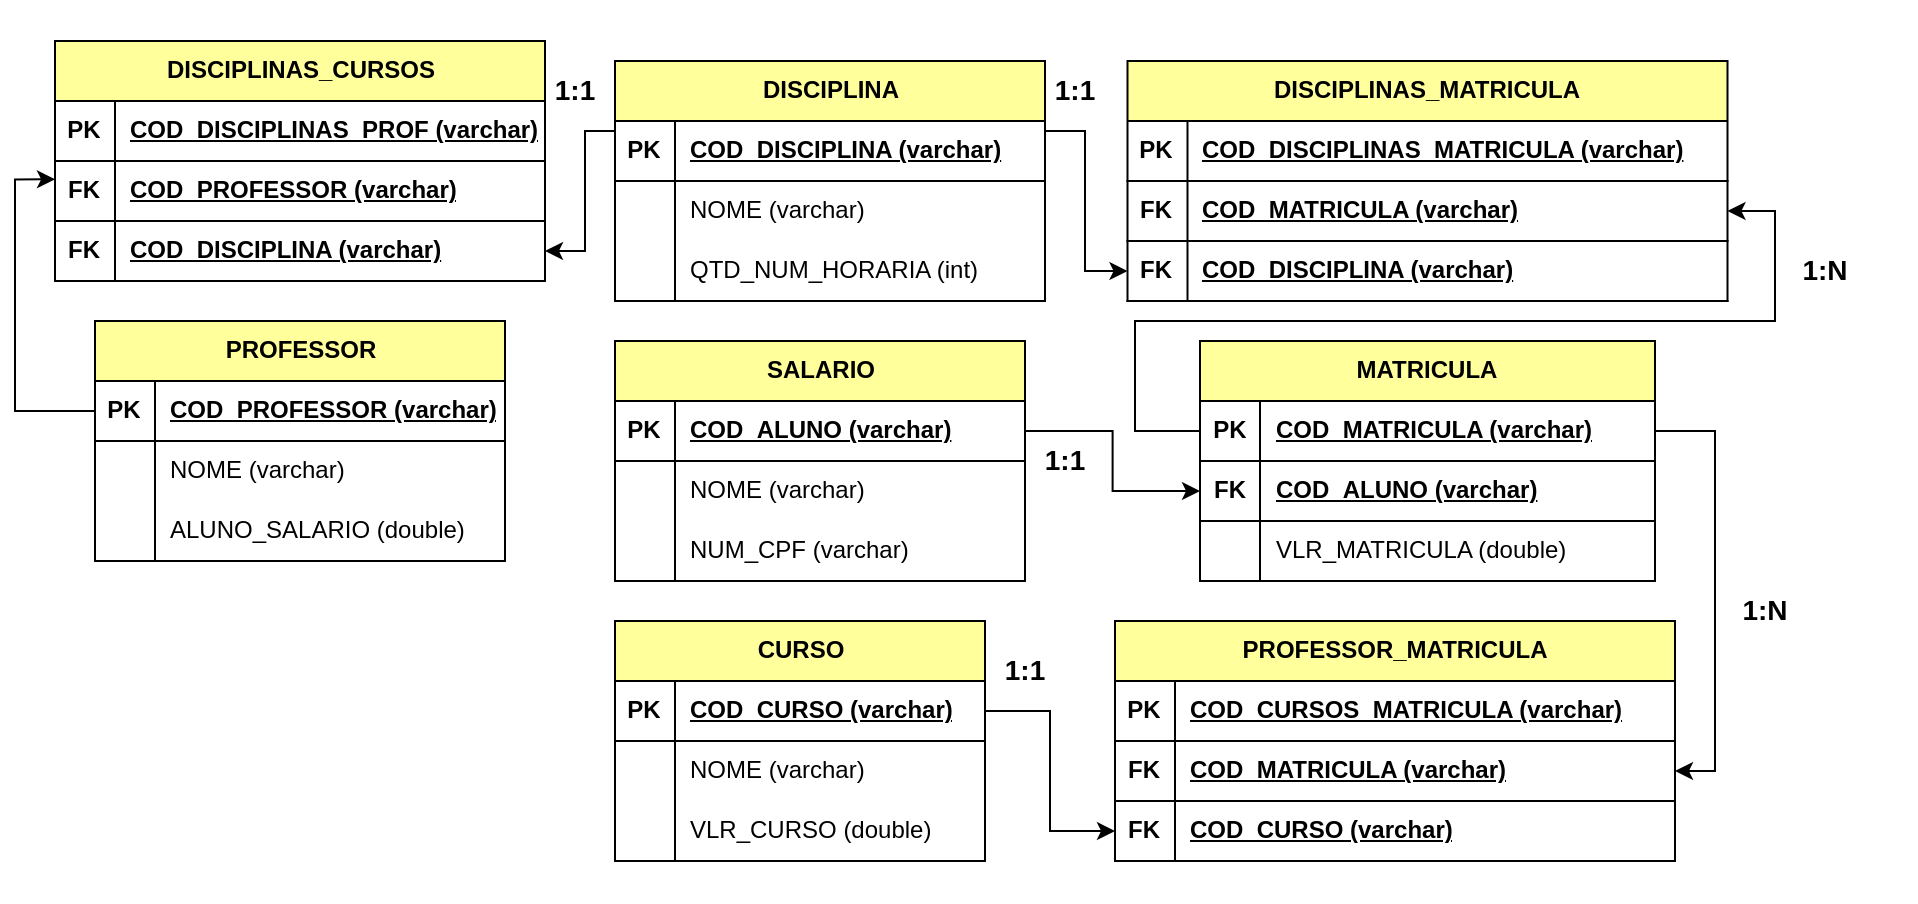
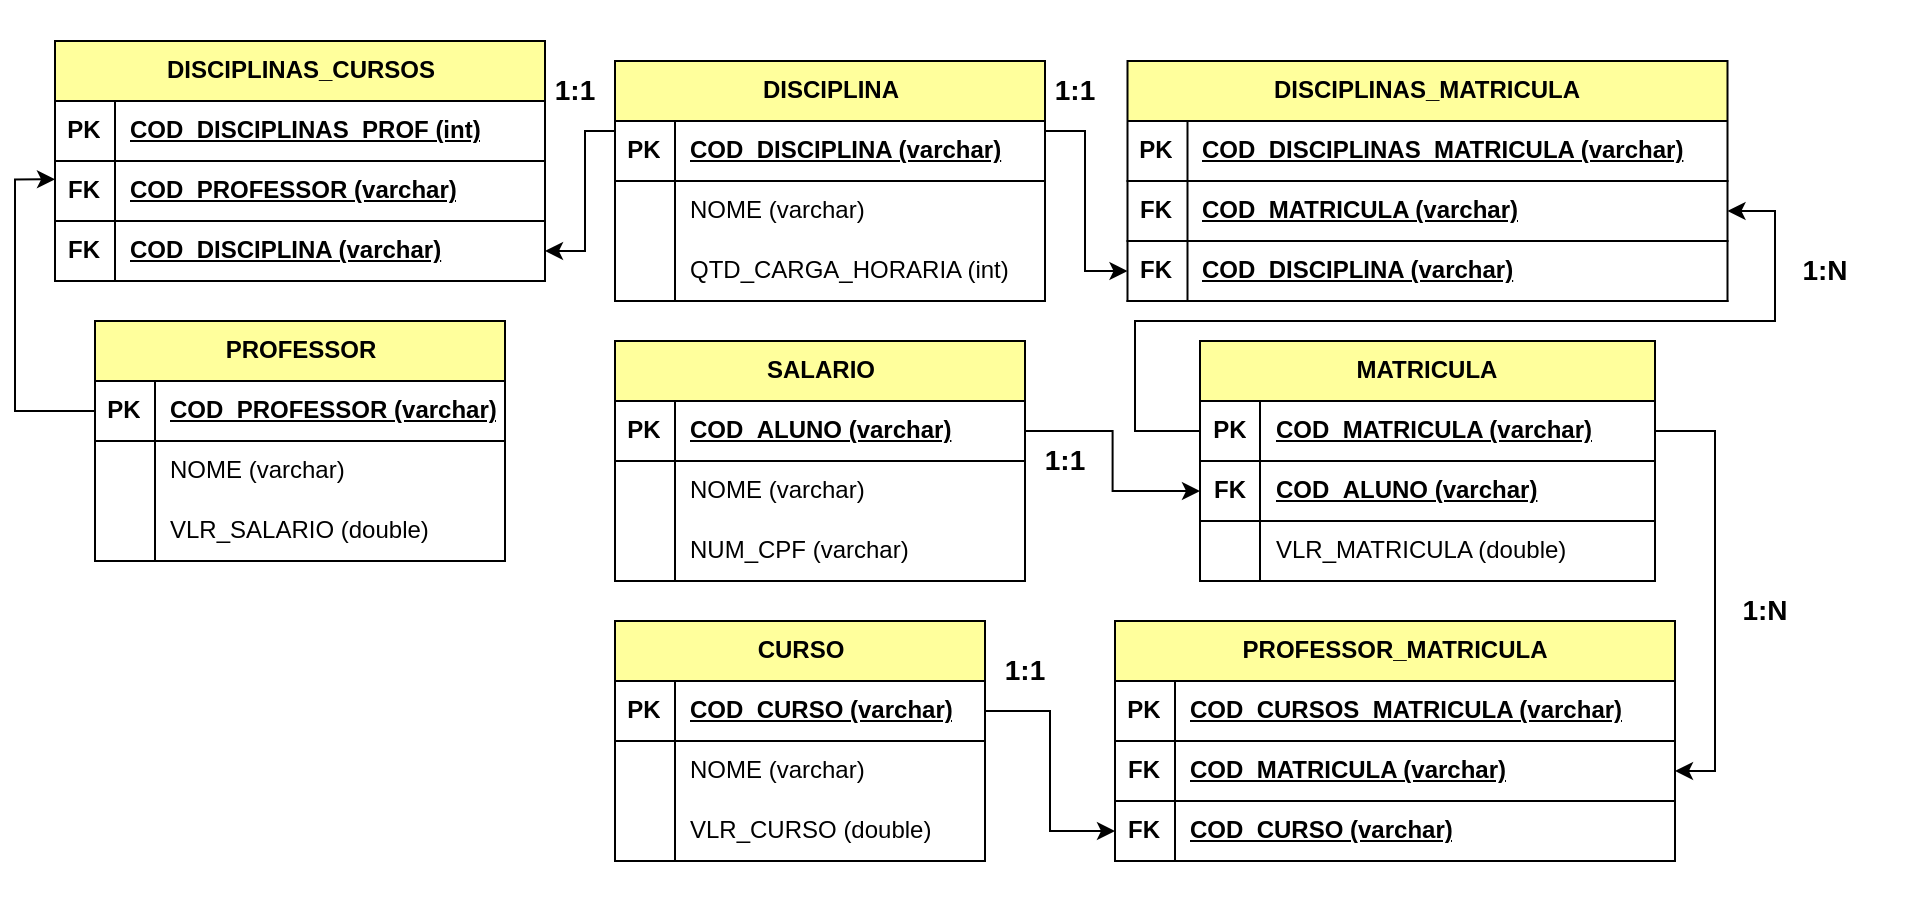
(329, 131) -> (299, 131)
(826, 271) -> (839, 271)
(313, 531) -> (299, 531)
